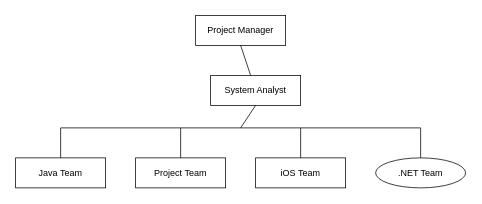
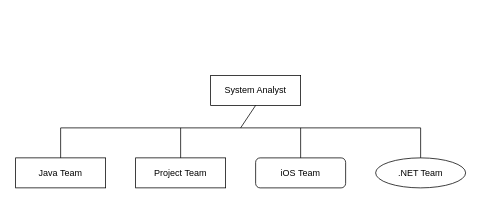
(240, 30) -> none
(246, 61) -> none
(300, 173) -> (300, 173)
